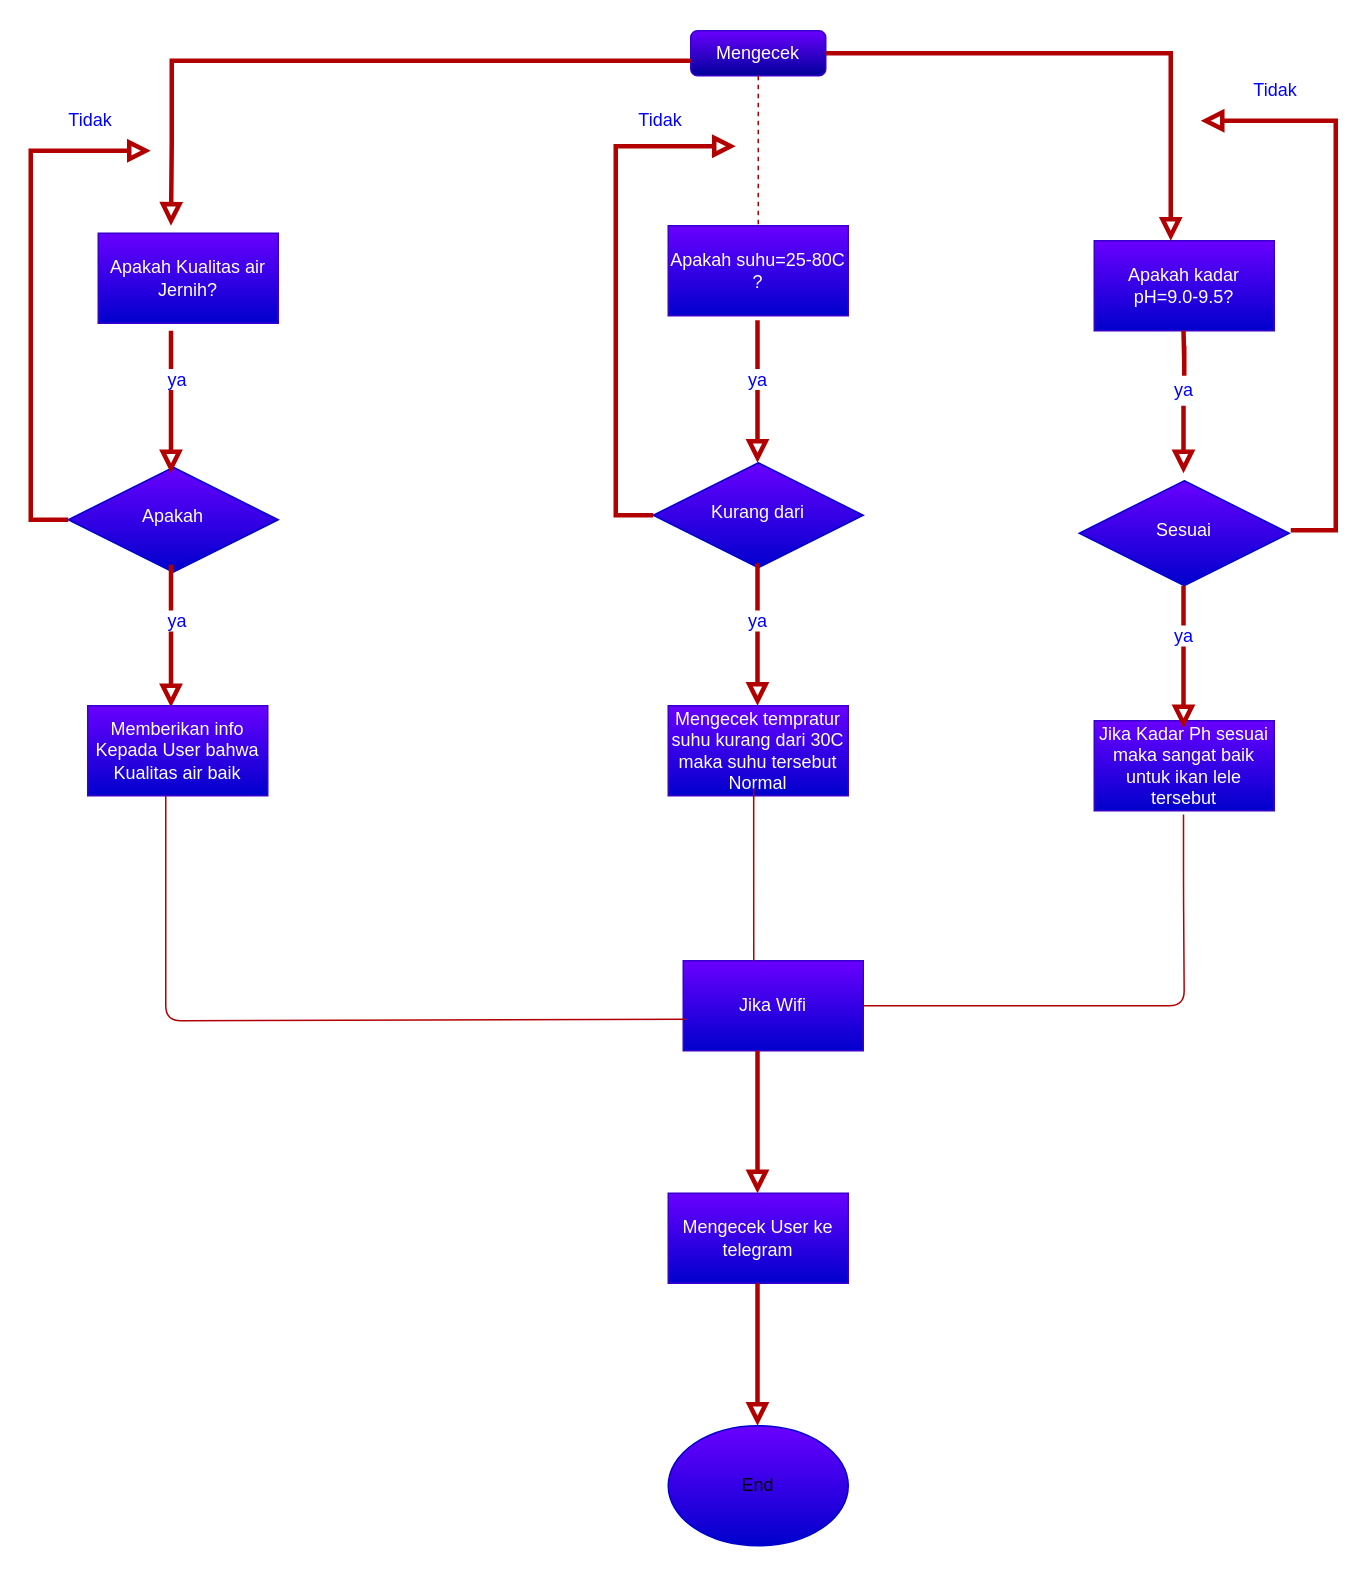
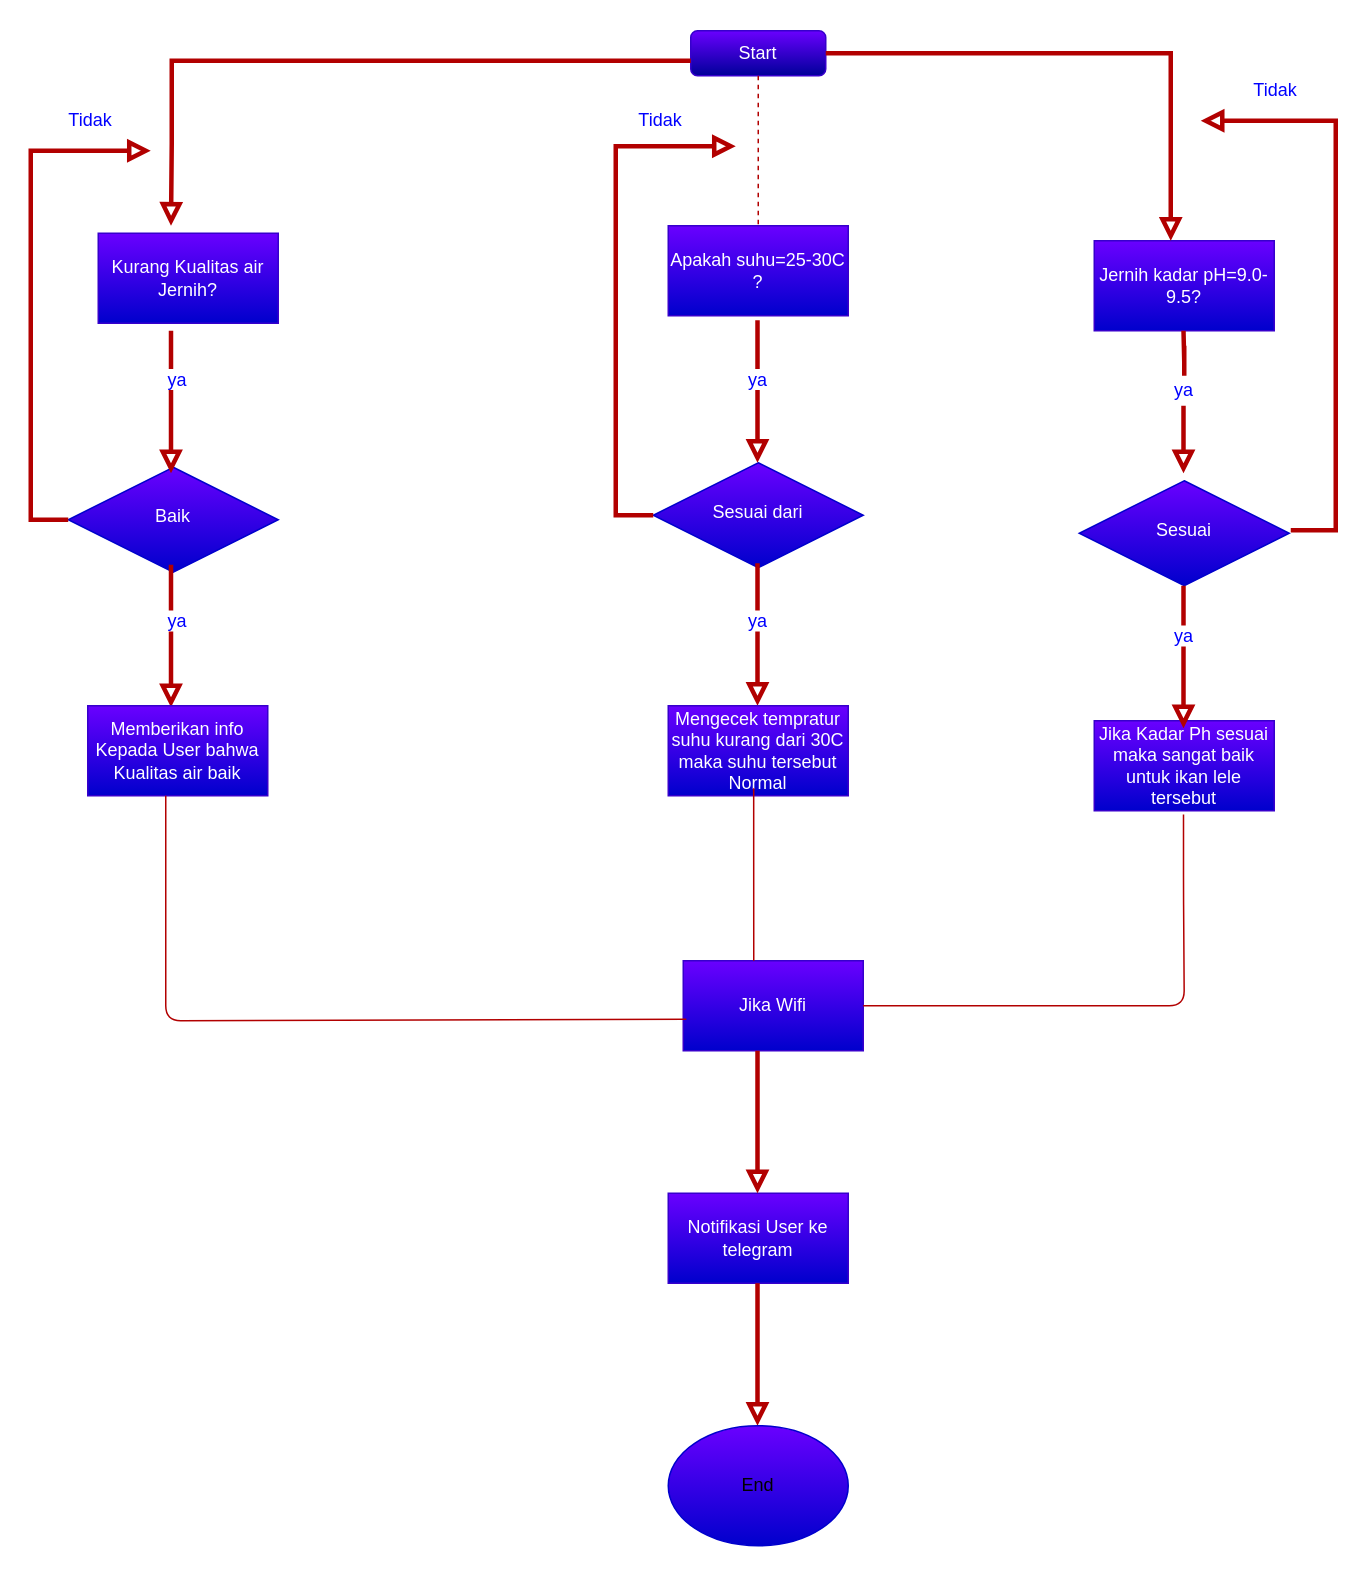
(758, 53) -> (758, 53)
(758, 271) -> (758, 271)
(188, 278) -> (188, 278)
(1184, 286) -> (1184, 286)
(758, 512) -> (758, 512)
(173, 517) -> (173, 517)
(758, 1238) -> (758, 1238)
